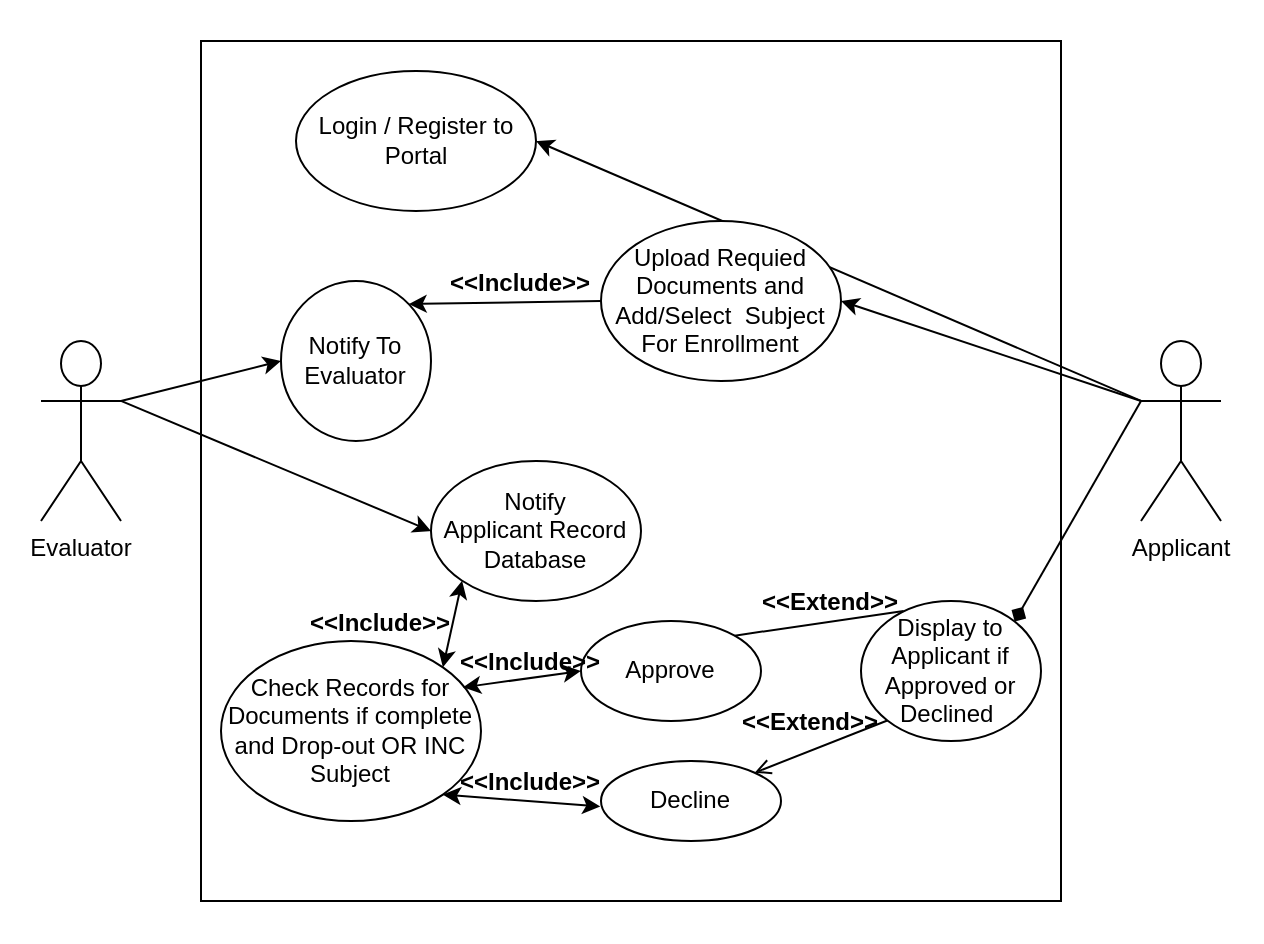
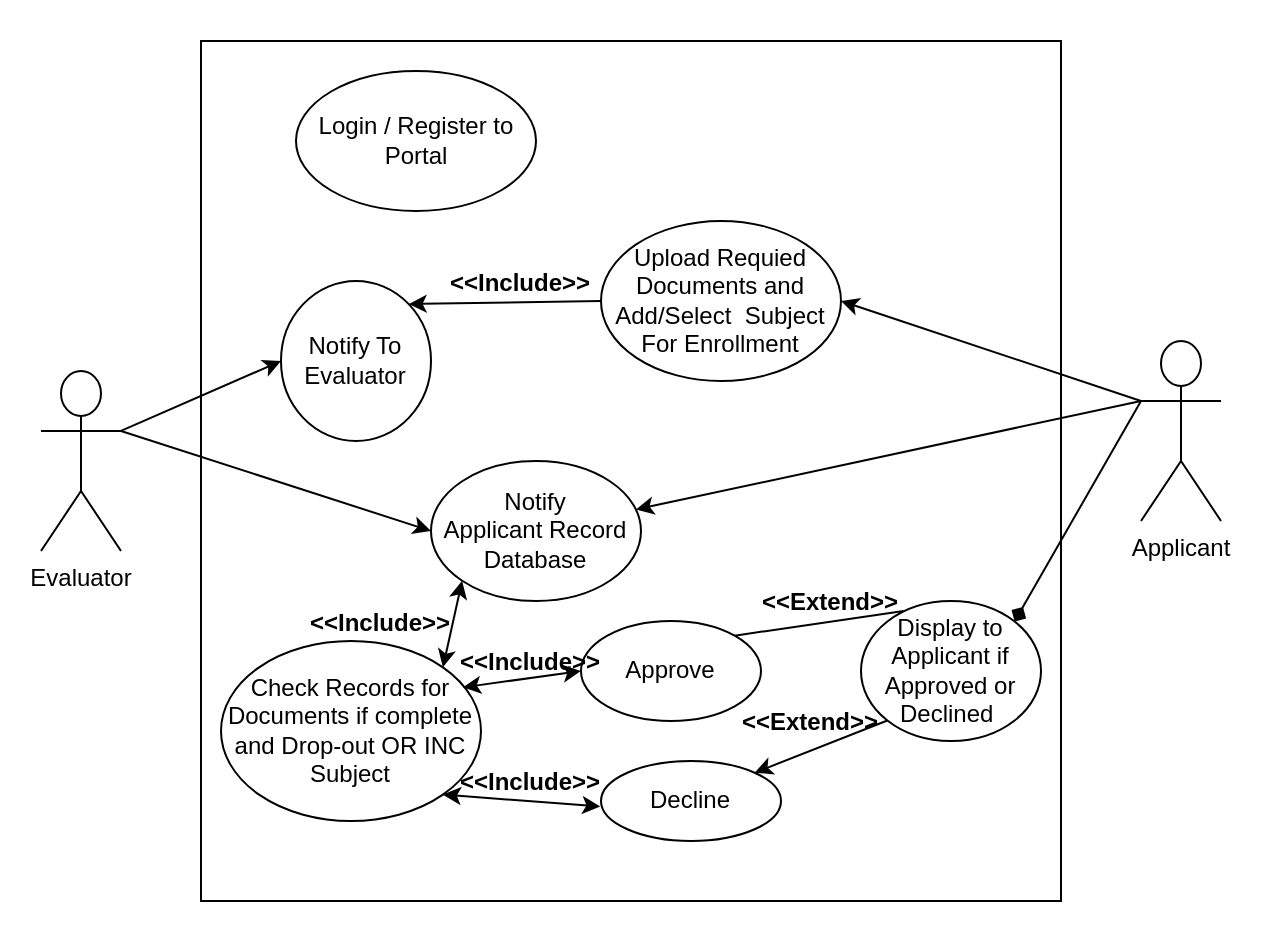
(963, 325) -> (892, 454)
(81, 431) -> (81, 461)
(765, 769) -> (768, 767)
